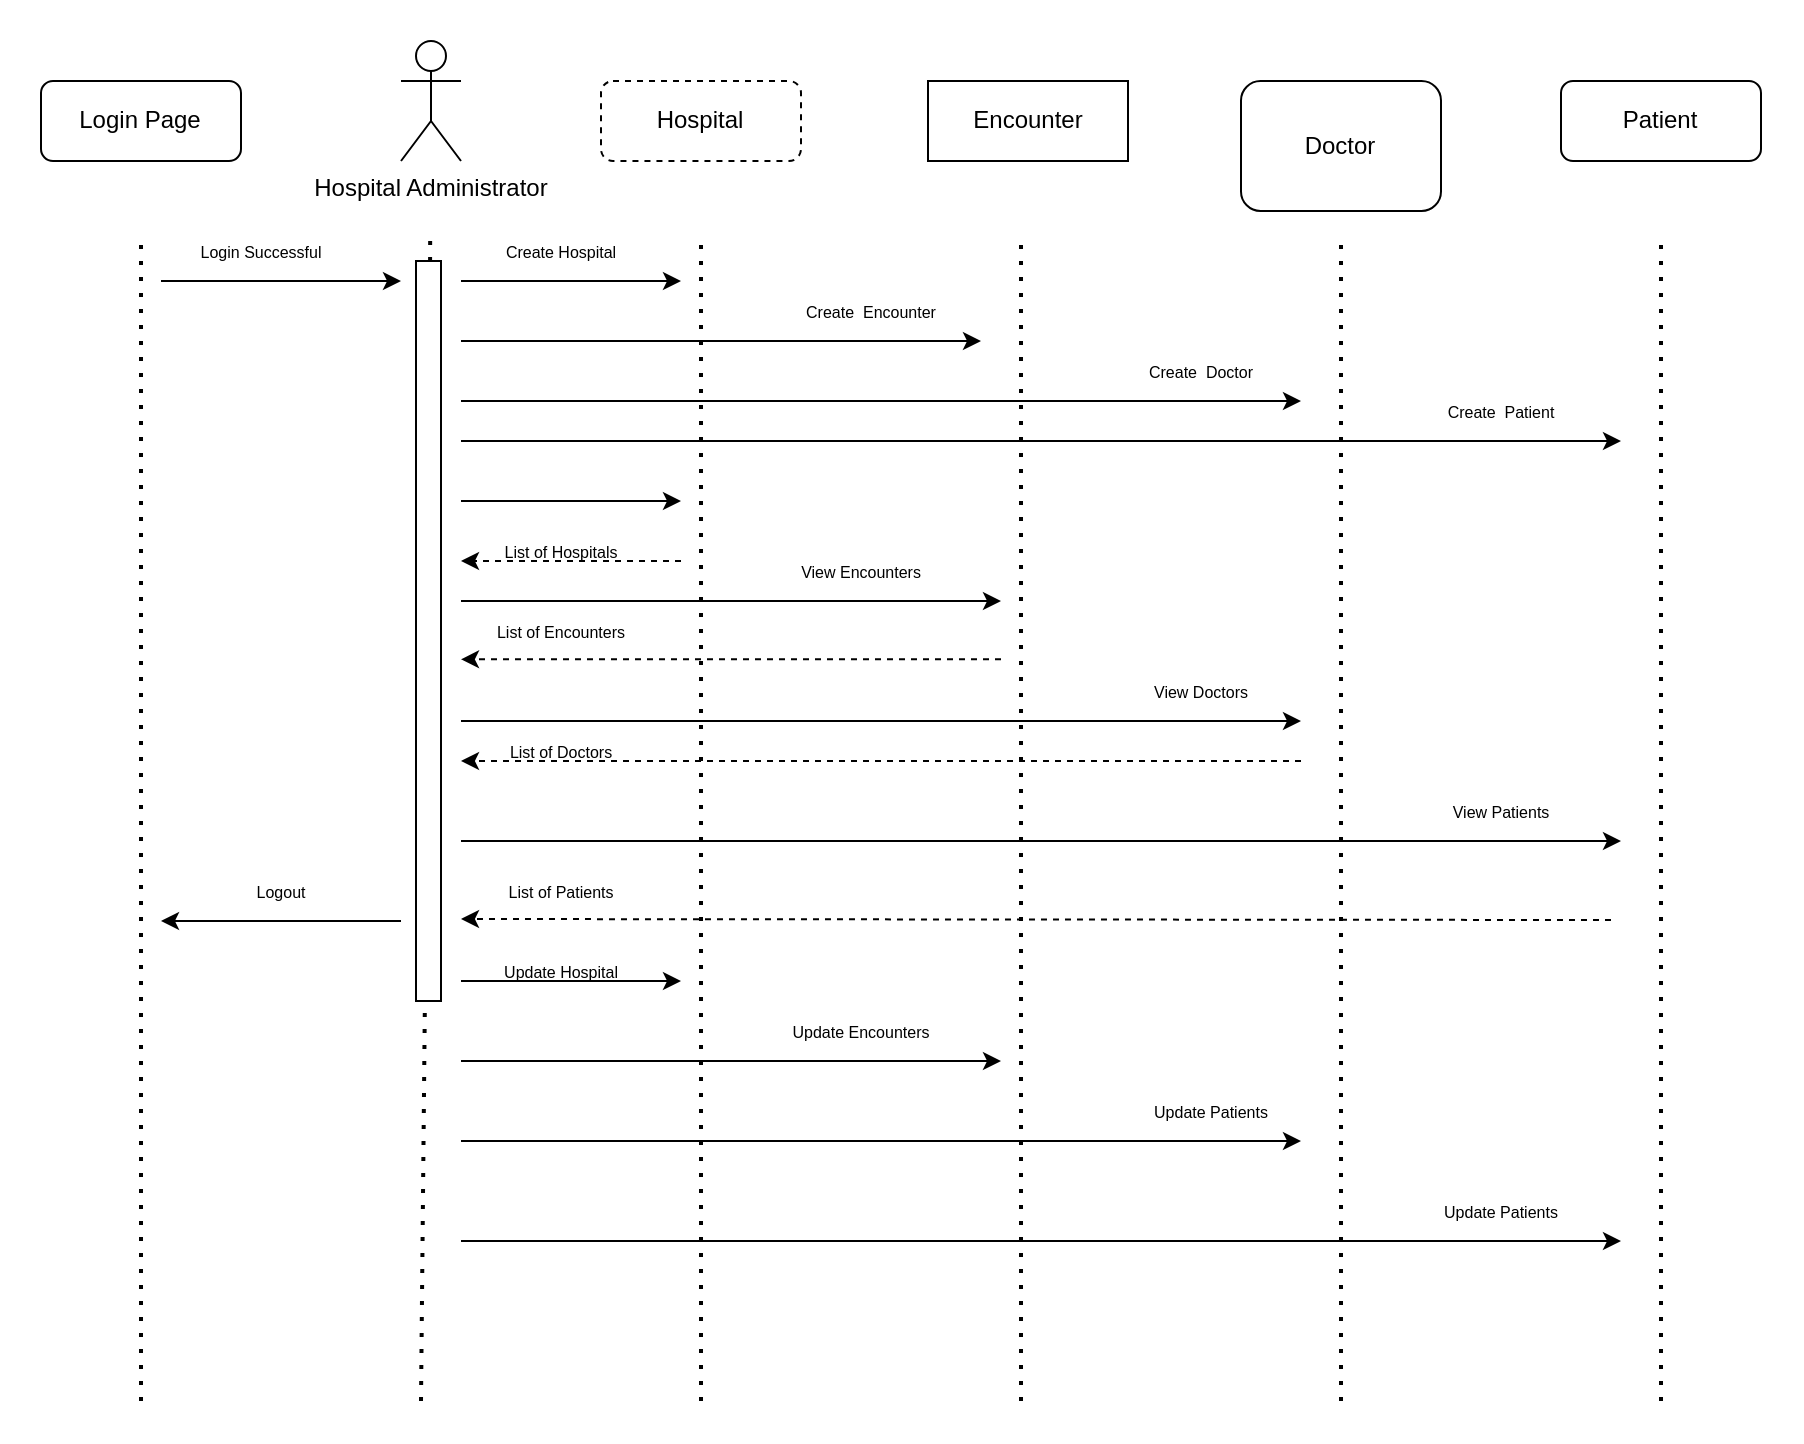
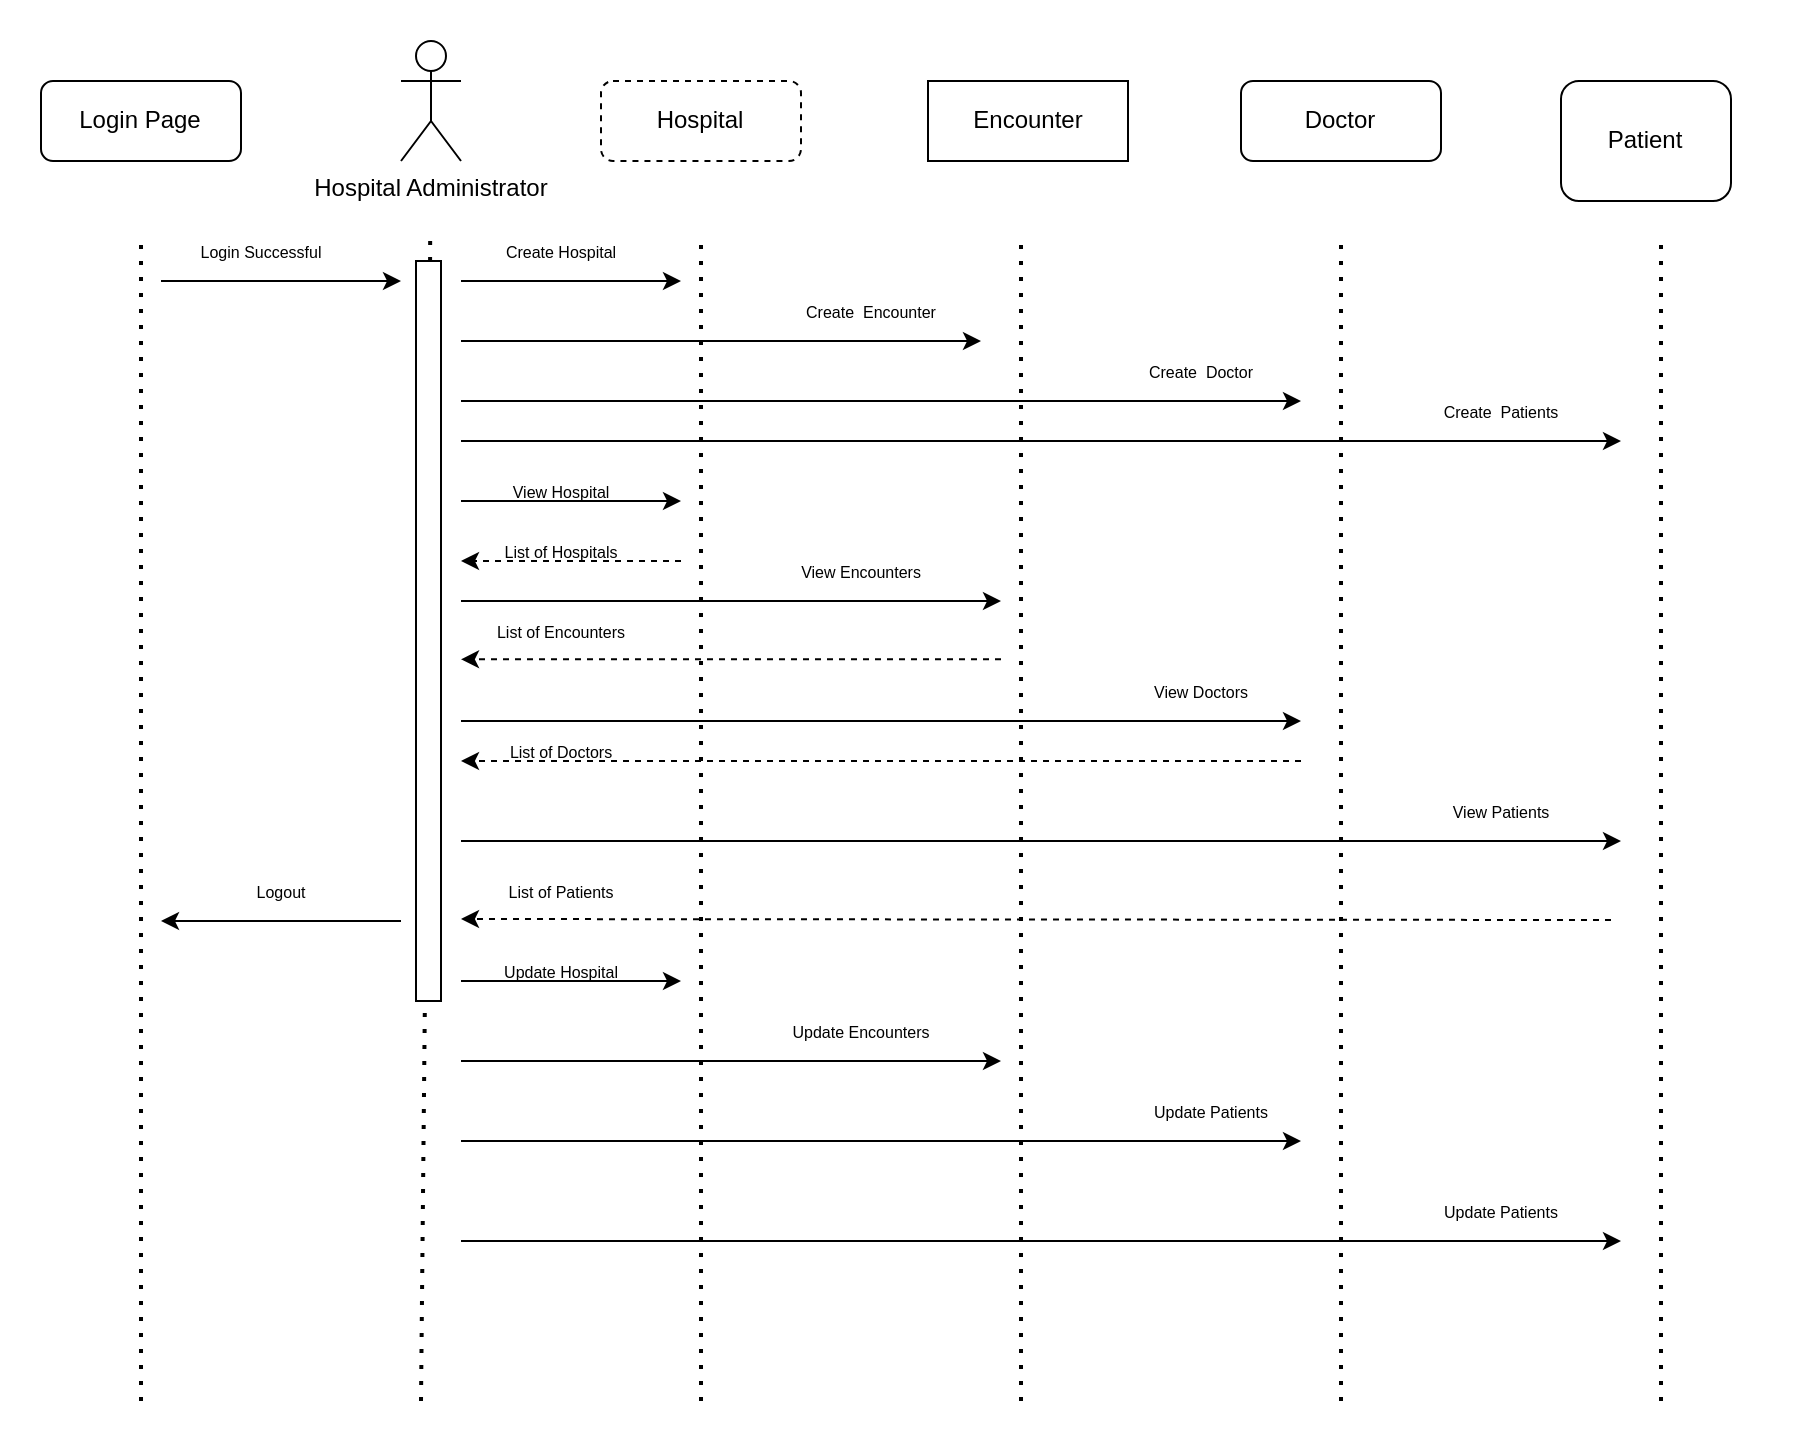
(1661, 121) -> (1646, 141)
(1341, 146) -> (1341, 121)
(1502, 411) -> (1502, 411)
none -> (561, 491)
